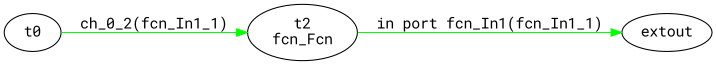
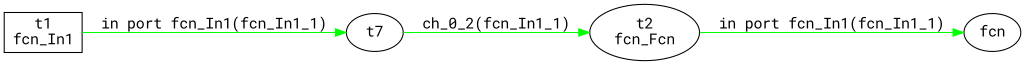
(33, 32) -> (375, 32)
none -> (43, 32)
(667, 32) -> (992, 32)
